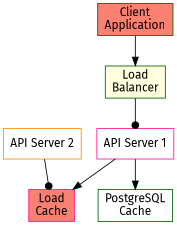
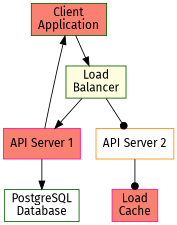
(135, 110) -> (71, 110)
none -> (114, 111)
(135, 144) -> (42, 144)
(98, 172) -> (53, 86)
(135, 206) -> (42, 206)
